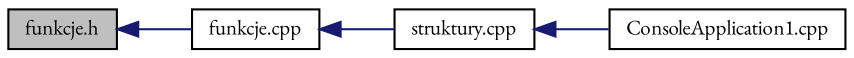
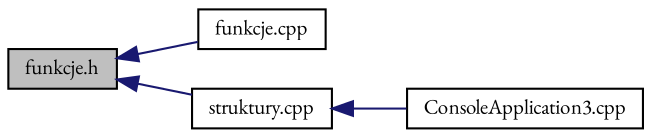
(368, 29) -> (165, 89)
(727, 29) -> (525, 109)
